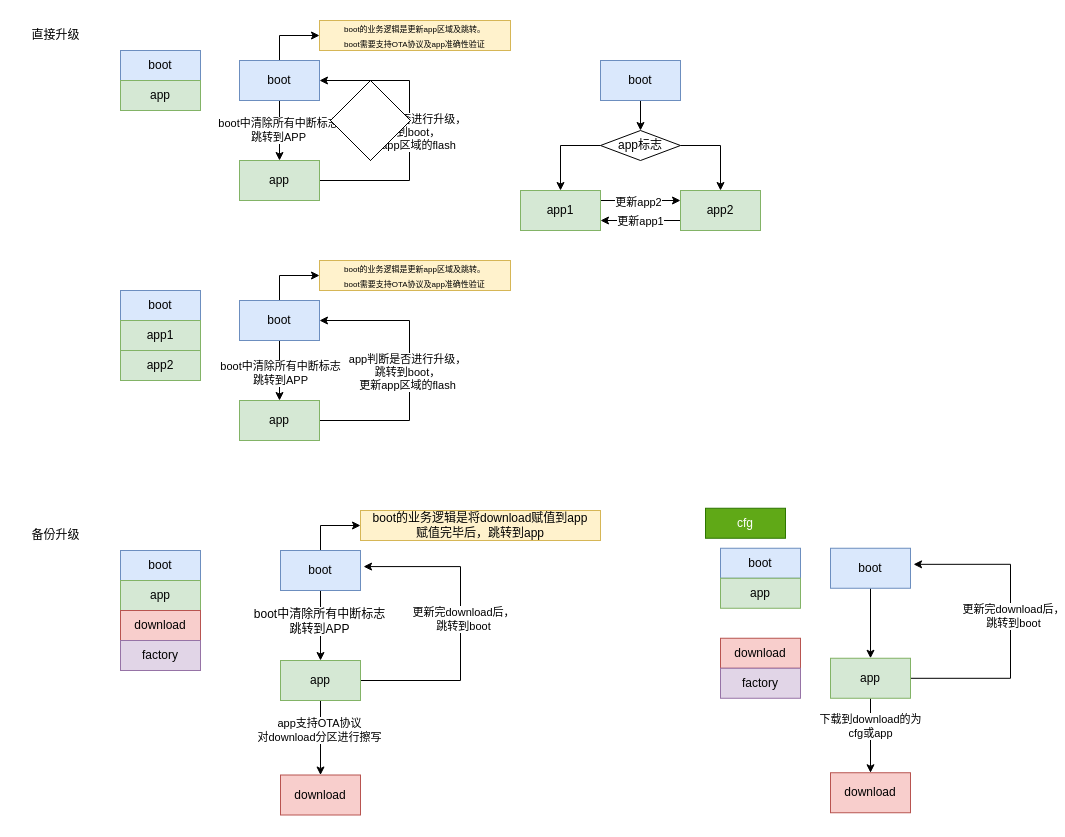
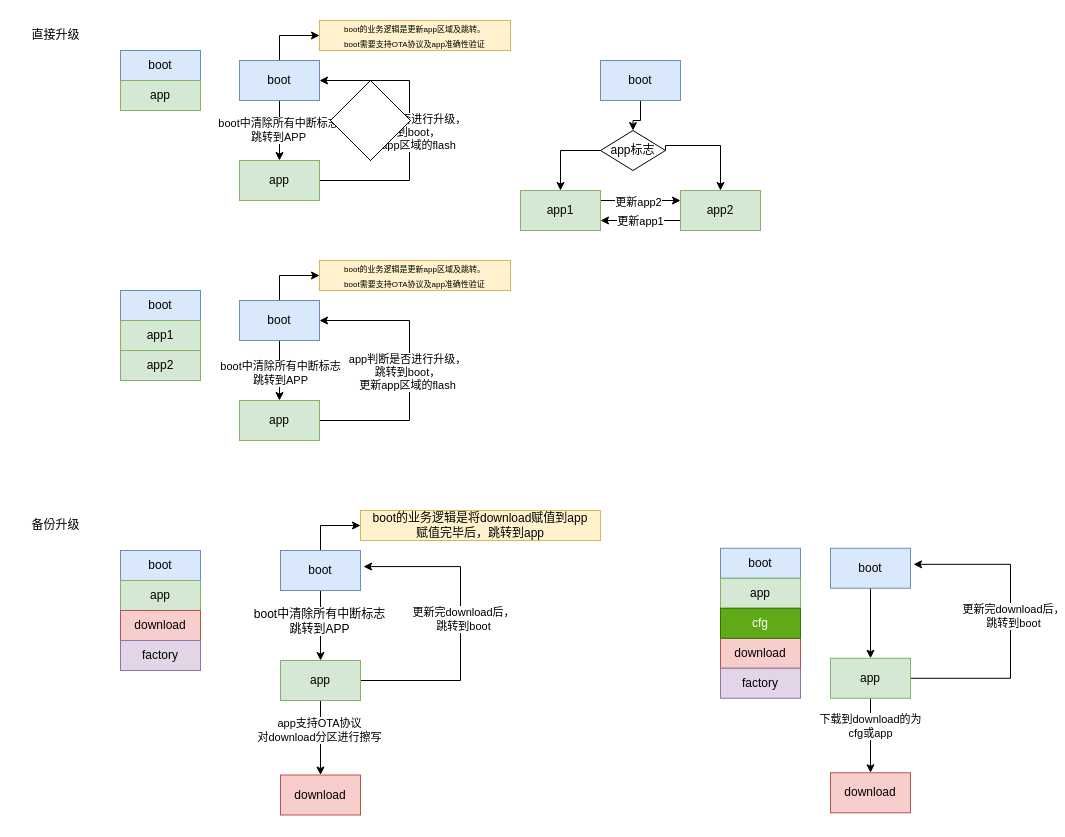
(641, 146) -> (633, 151)
(746, 523) -> (761, 623)
(56, 536) -> (56, 526)
